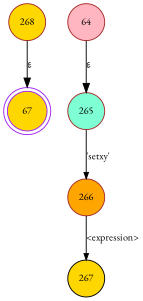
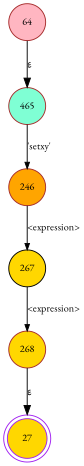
(27, 111) -> (27, 439)
(86, 111) -> (27, 106)
(86, 197) -> (27, 187)
none -> (27, 306)
